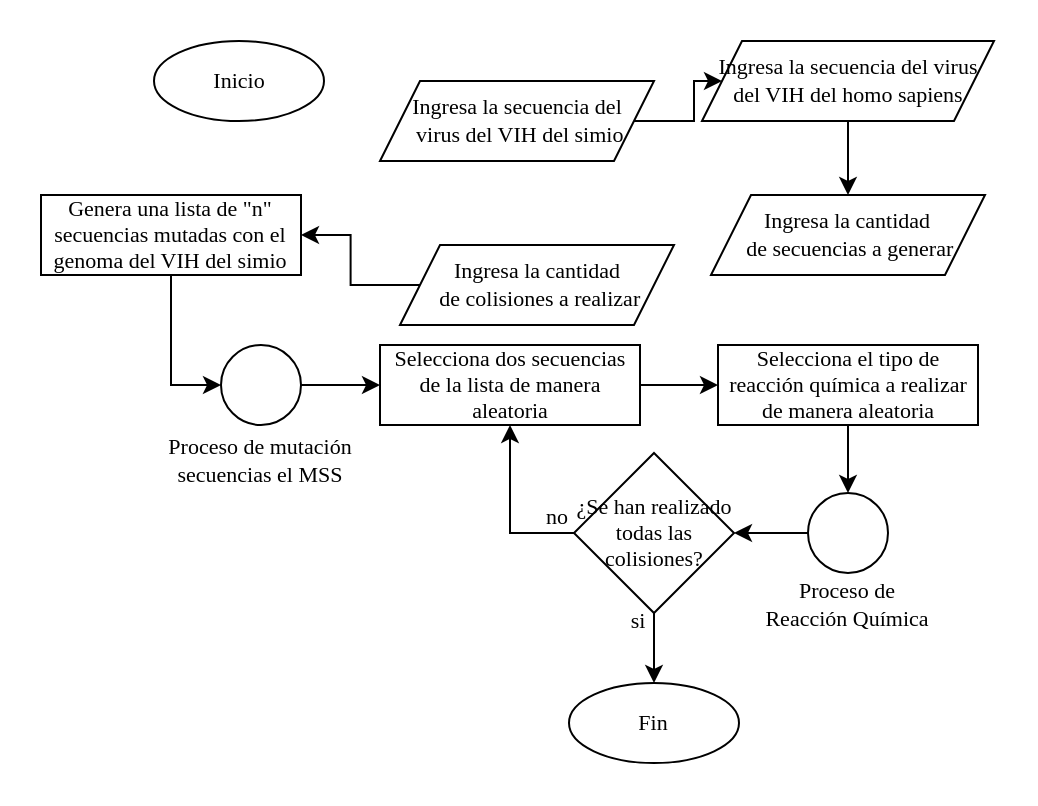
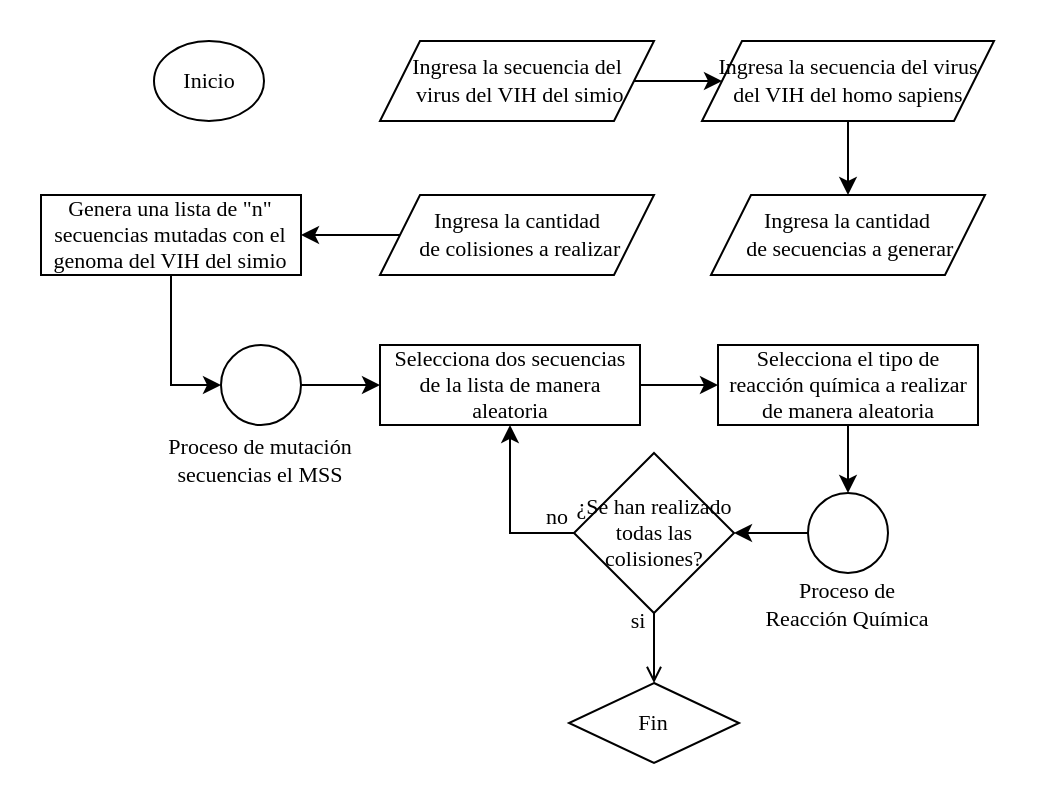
(239, 81) -> (209, 81)
(517, 121) -> (517, 81)
(537, 285) -> (517, 235)
(654, 668) -> (654, 671)
(654, 723) -> (654, 723)
